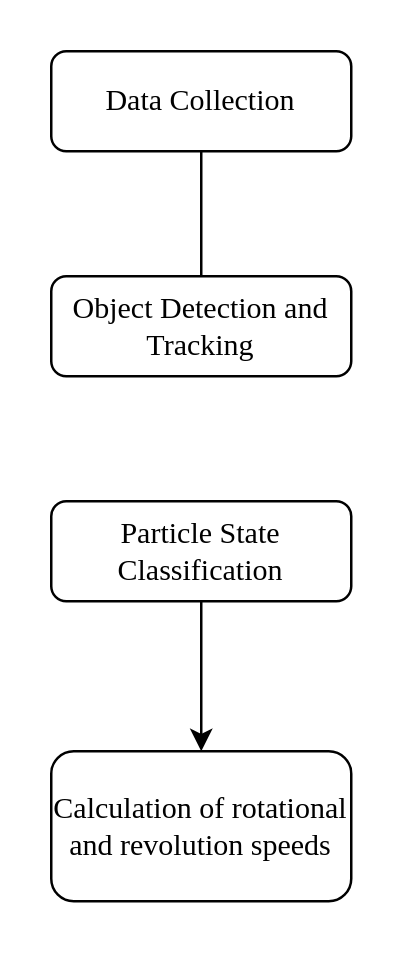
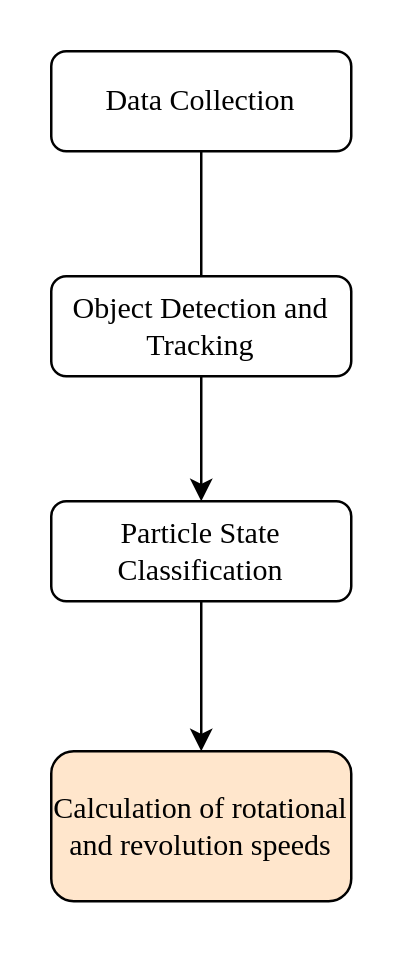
none -> (201, 430)
(201, 826) -> (201, 826)
